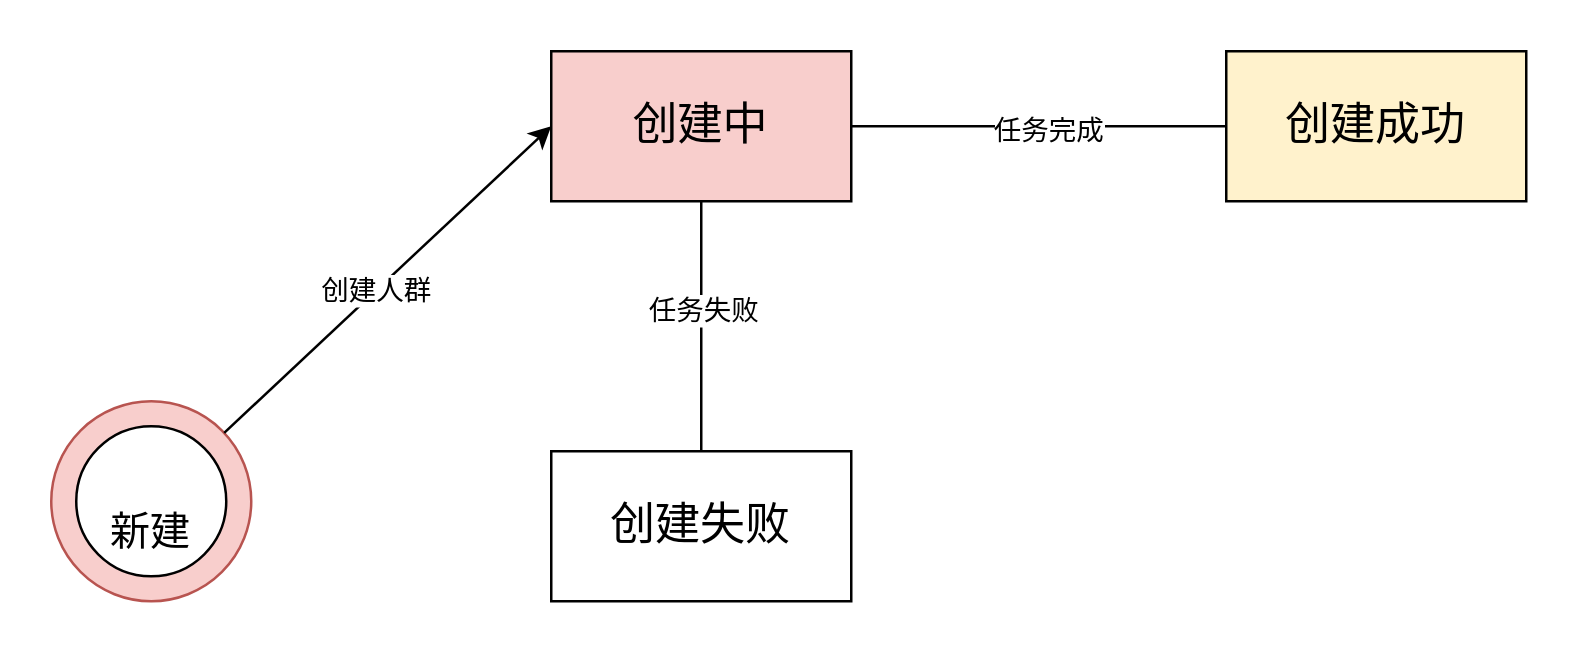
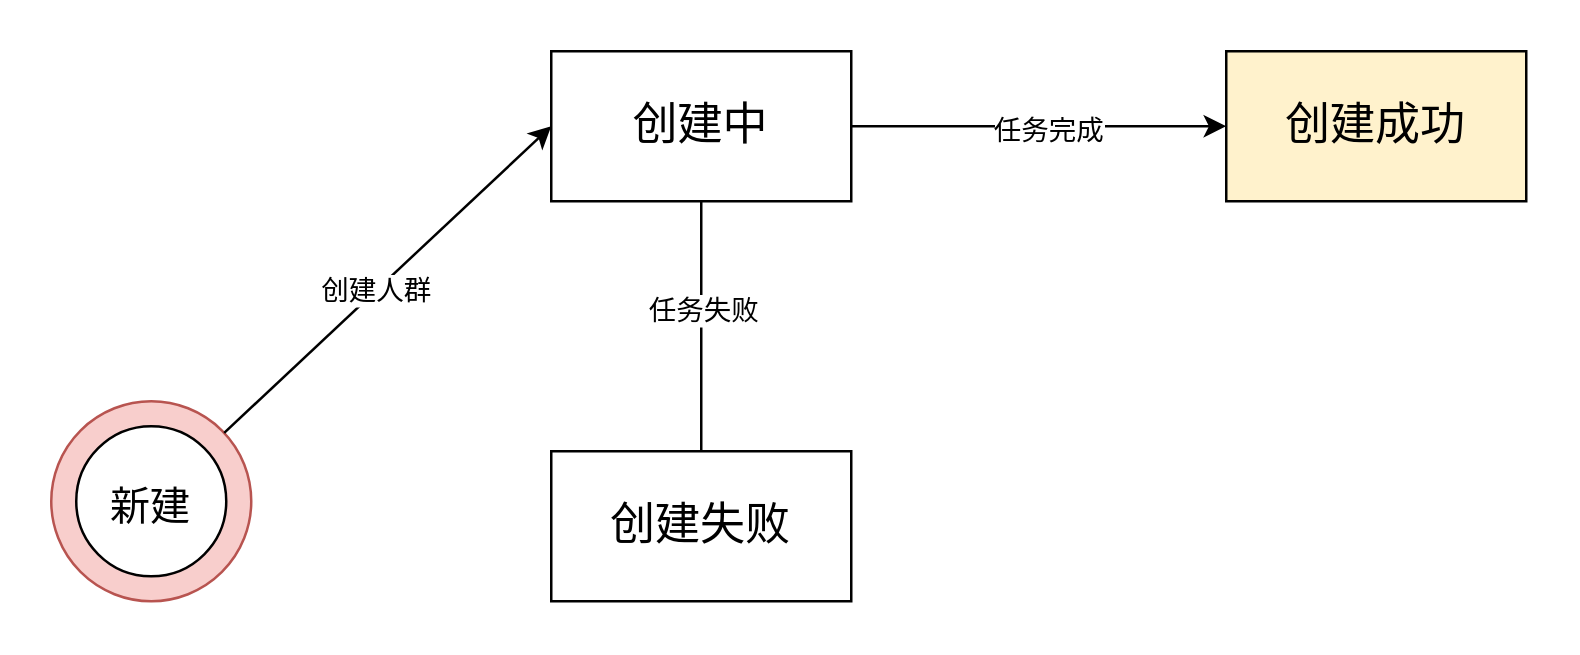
(701, 126) -> (701, 126)
(1215, 126) -> (1208, 126)
(151, 531) -> (151, 506)
